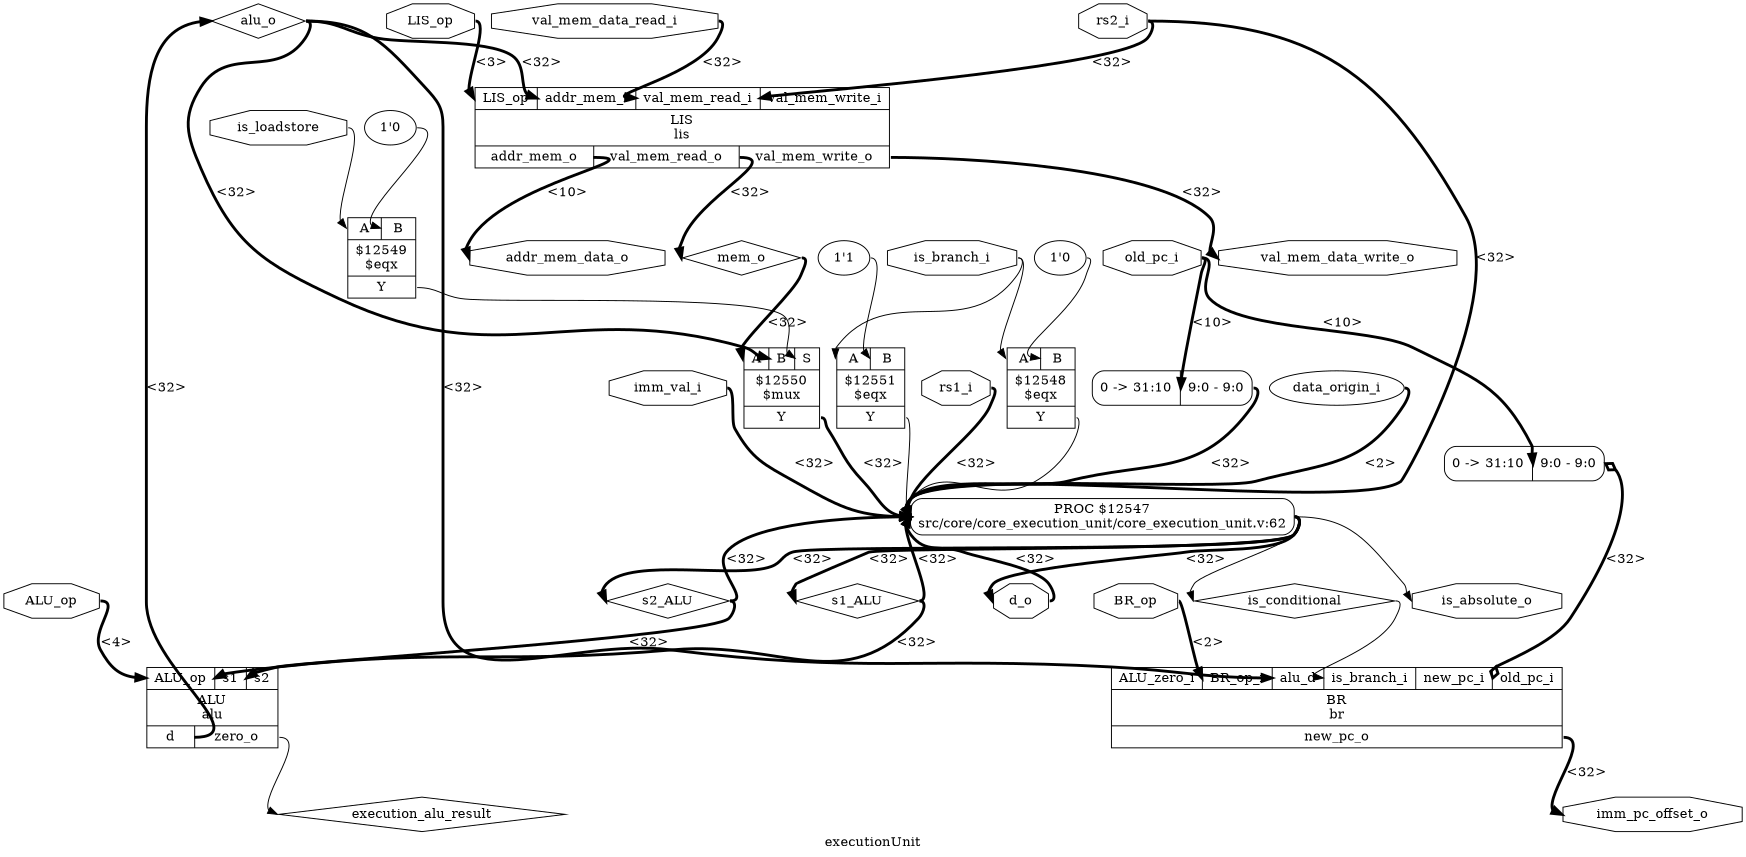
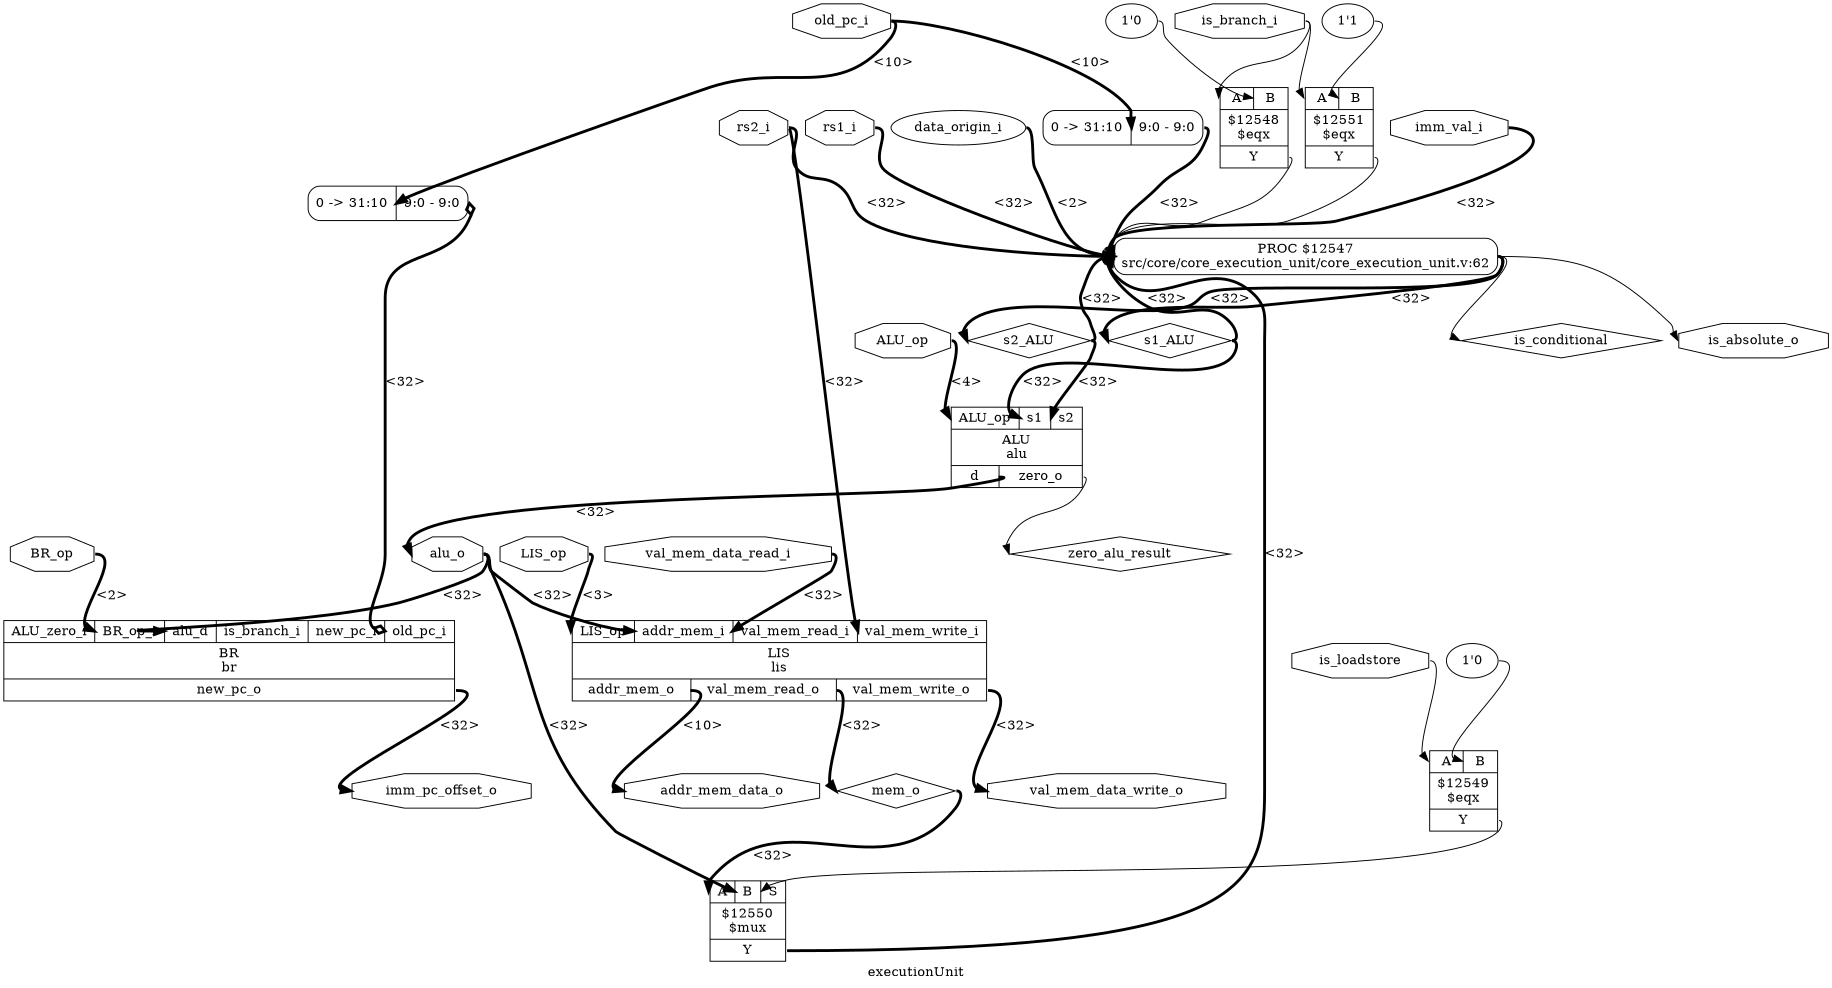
(258, 21) -> (447, 554)
(1021, 601) -> none
(1366, 646) -> none
(422, 814) -> (1120, 554)
